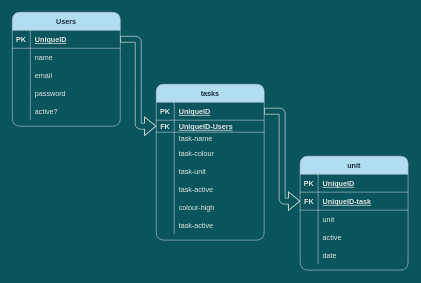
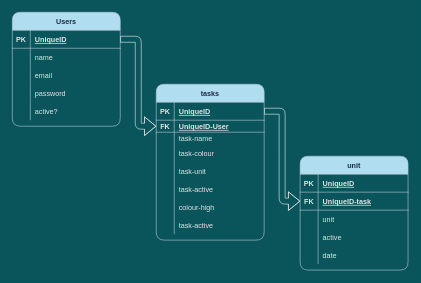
(206, 127) -> (204, 127)
